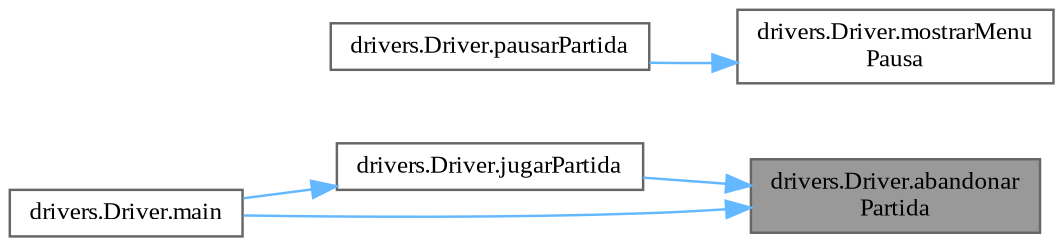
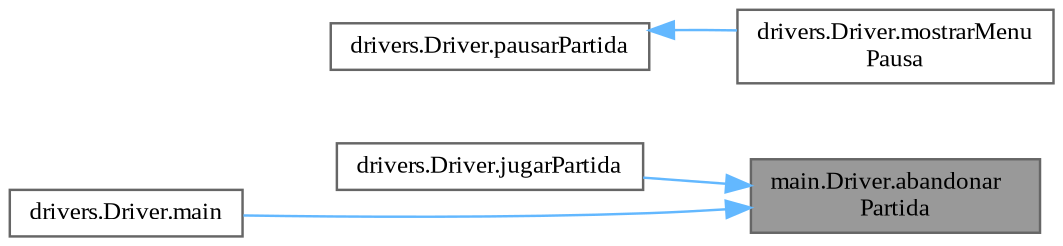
(681, 63) -> (705, 30)
(278, 194) -> none
(895, 196) -> (895, 196)
